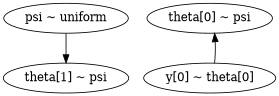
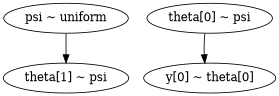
(215, 52) -> (204, 44)
